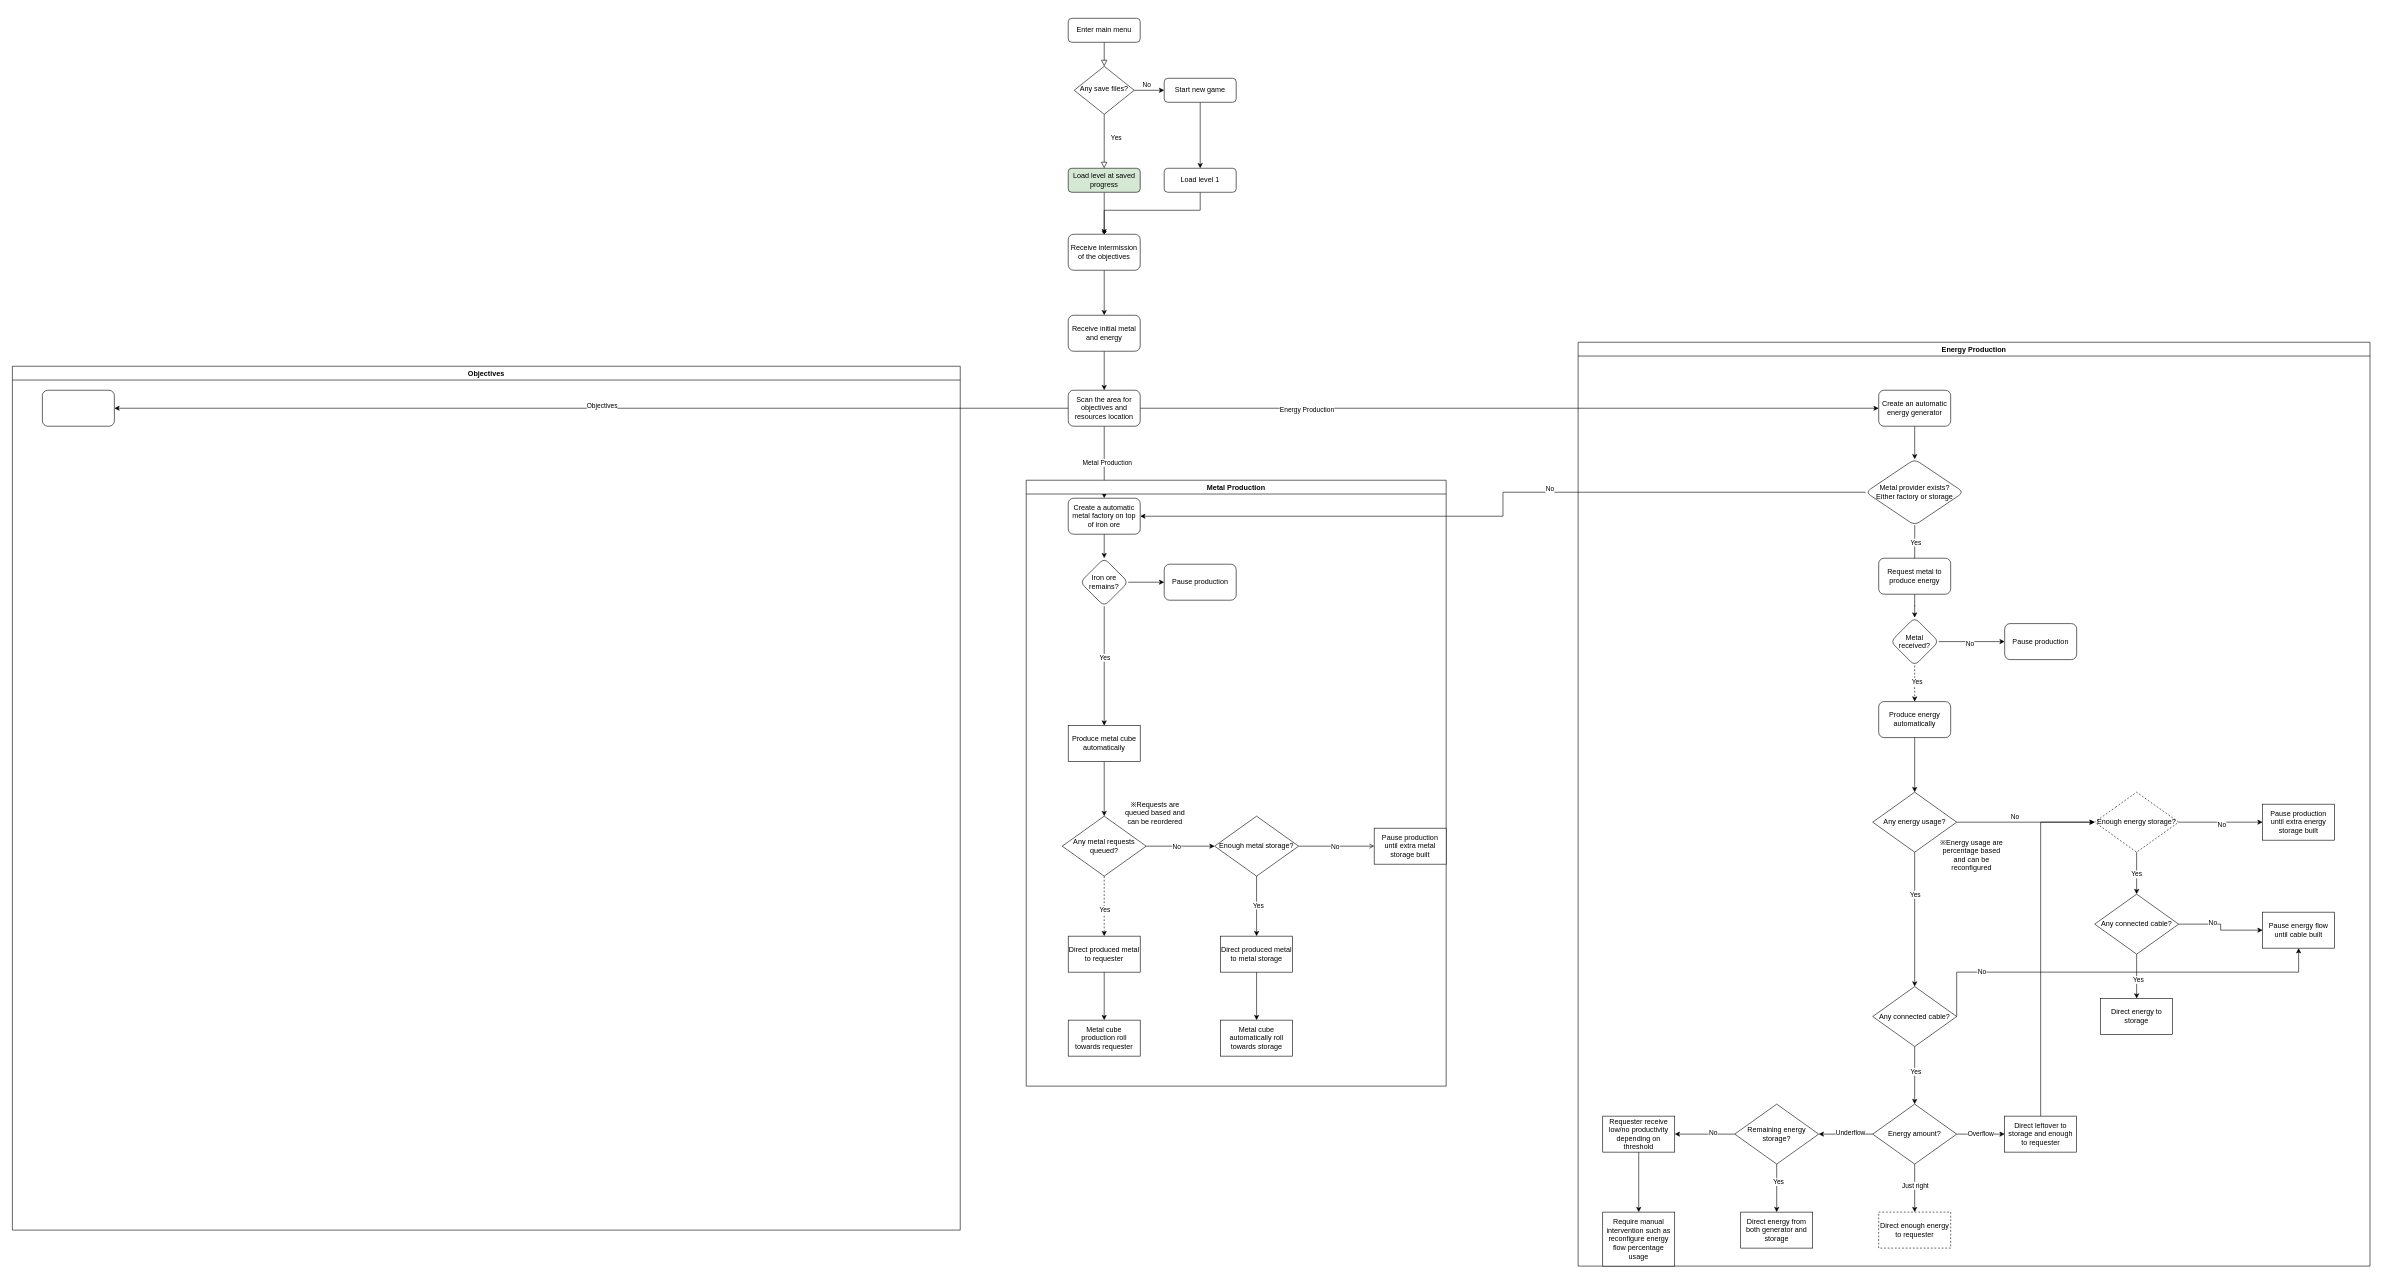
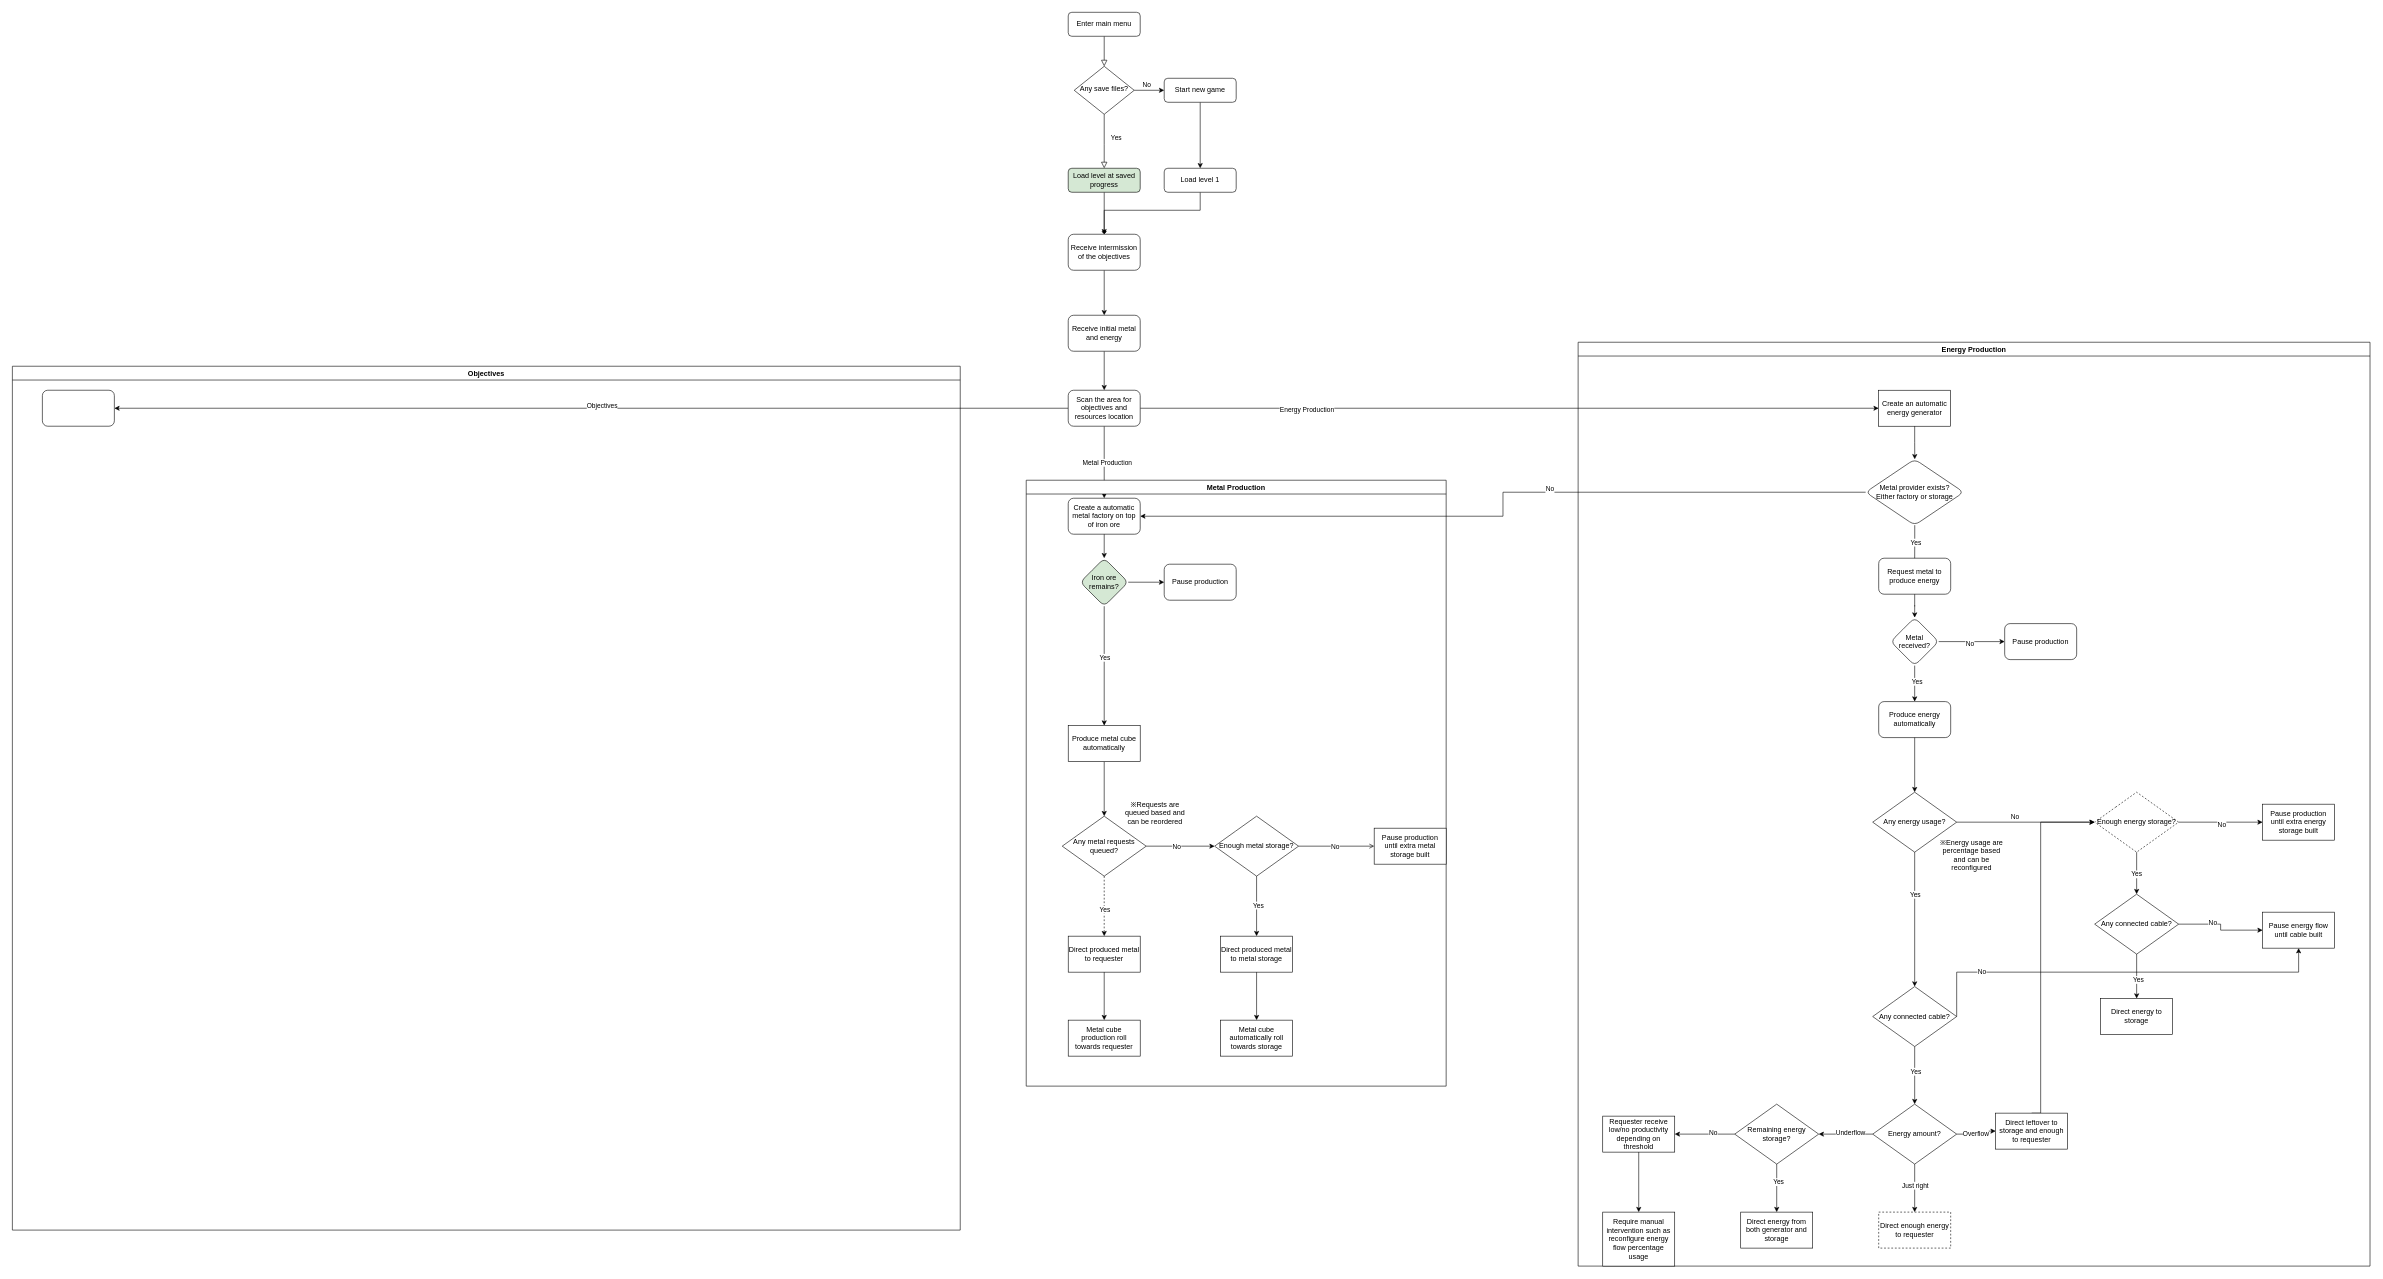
(1104, 30) -> (1104, 24)
(1915, 408) -> (1915, 408)
(1104, 582) -> (1104, 582)
(1915, 684) -> (1915, 684)
(2041, 1134) -> (2032, 1131)
